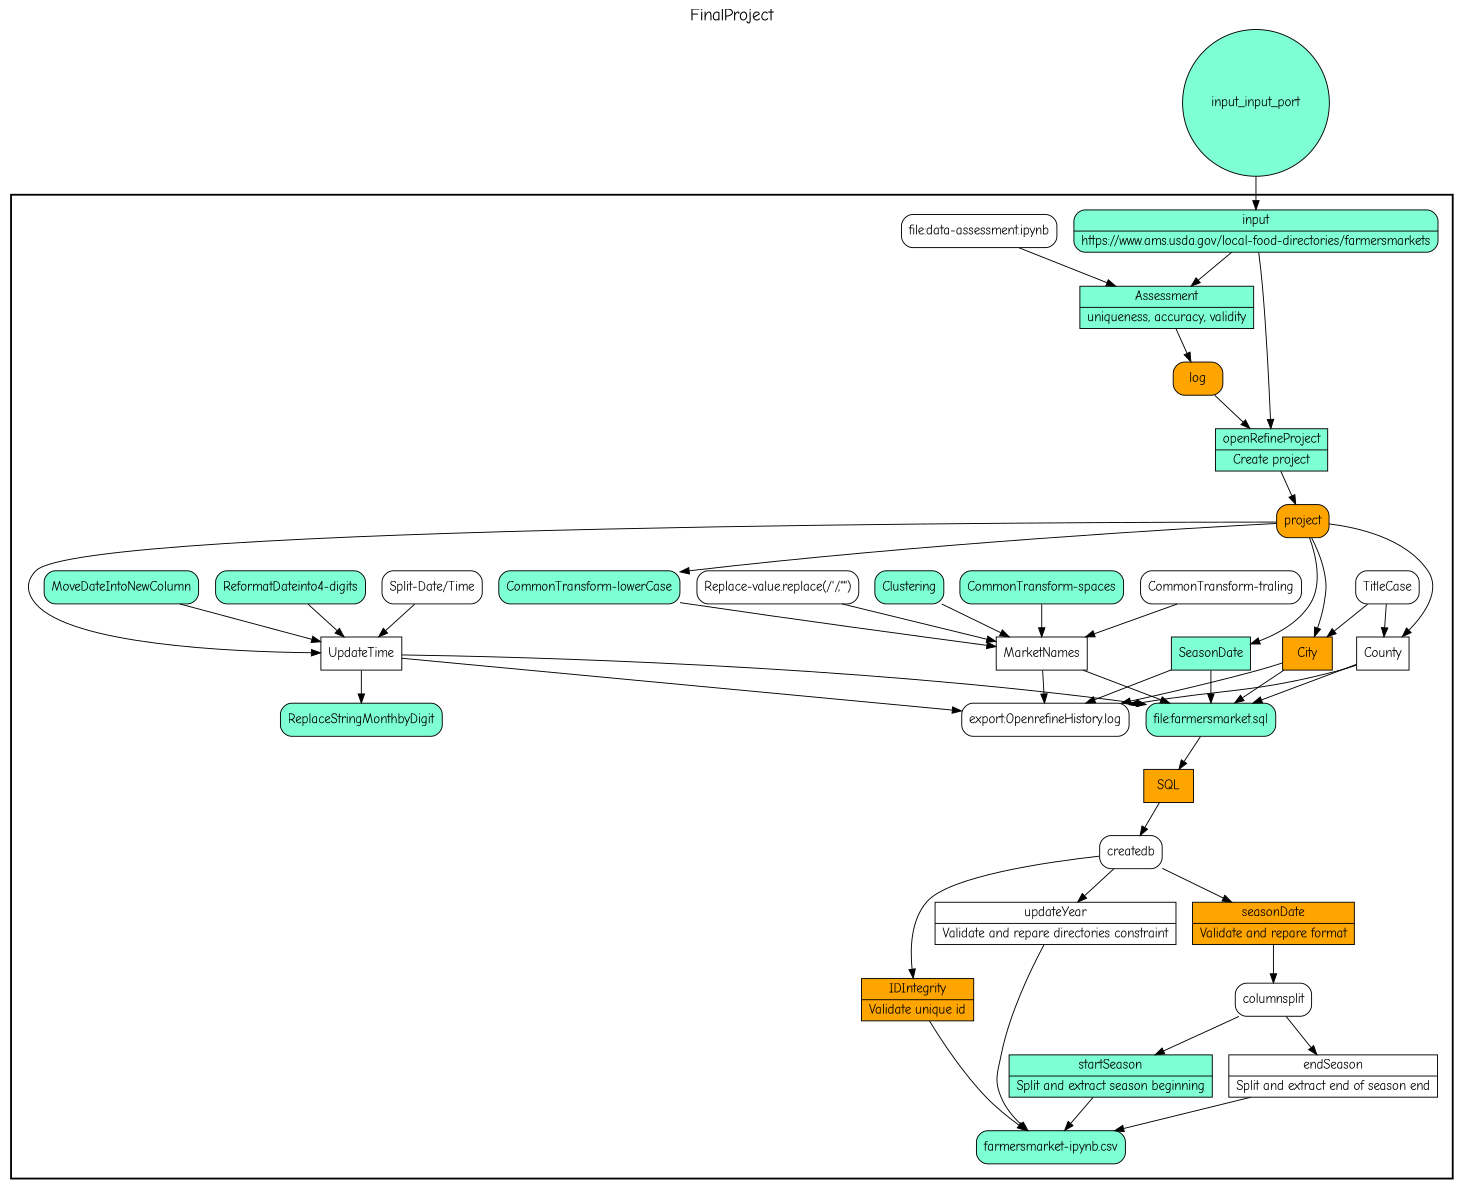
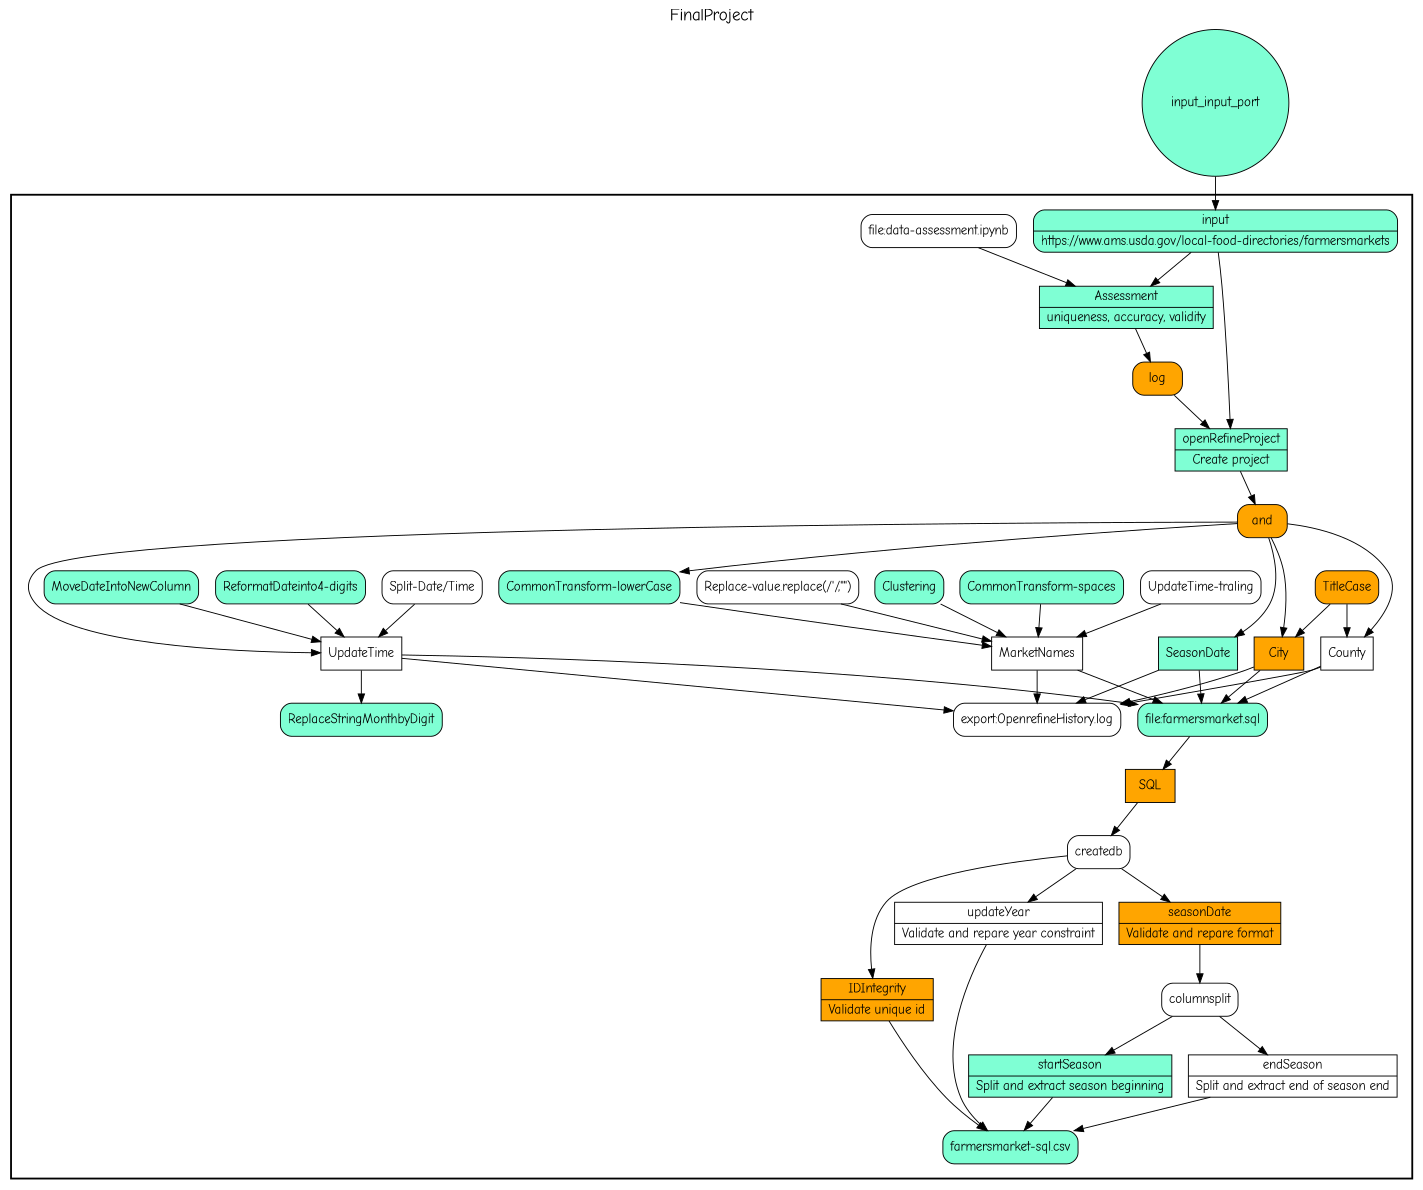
(1303, 521) -> (1262, 521)
(1221, 587) -> (1201, 587)
(1387, 587) -> (1347, 587)
(1056, 934) -> (999, 934)
(1051, 1147) -> (1010, 1147)
